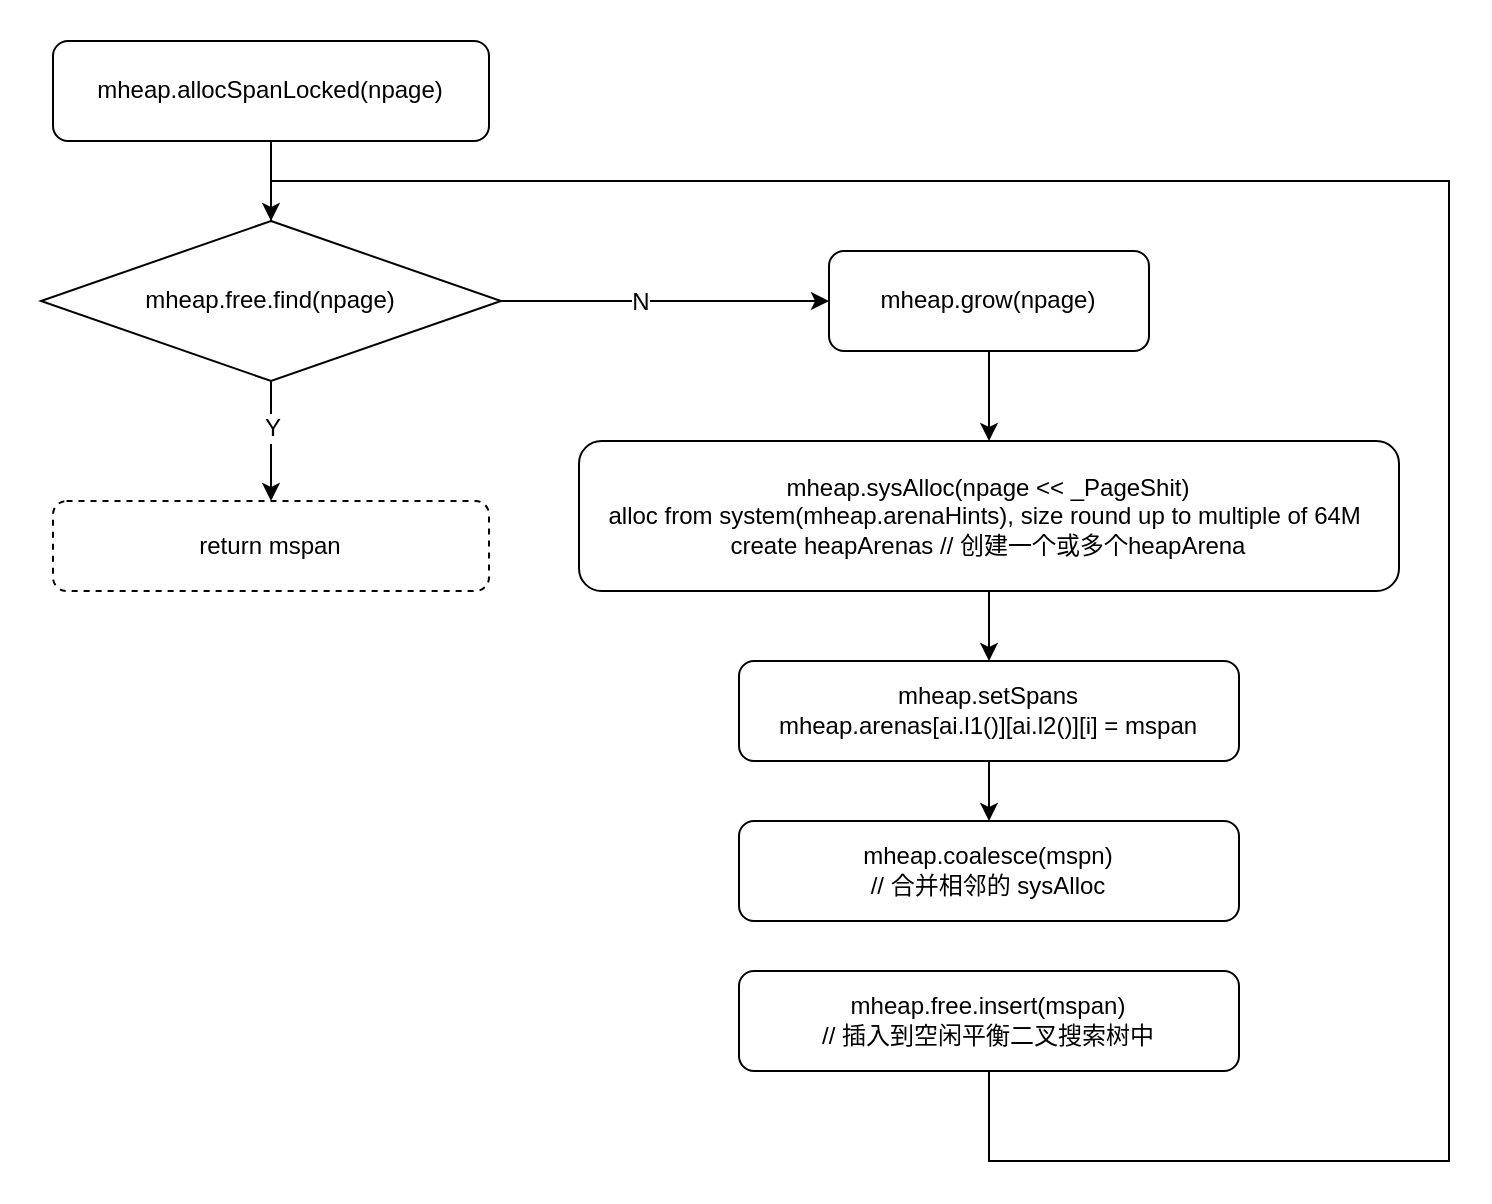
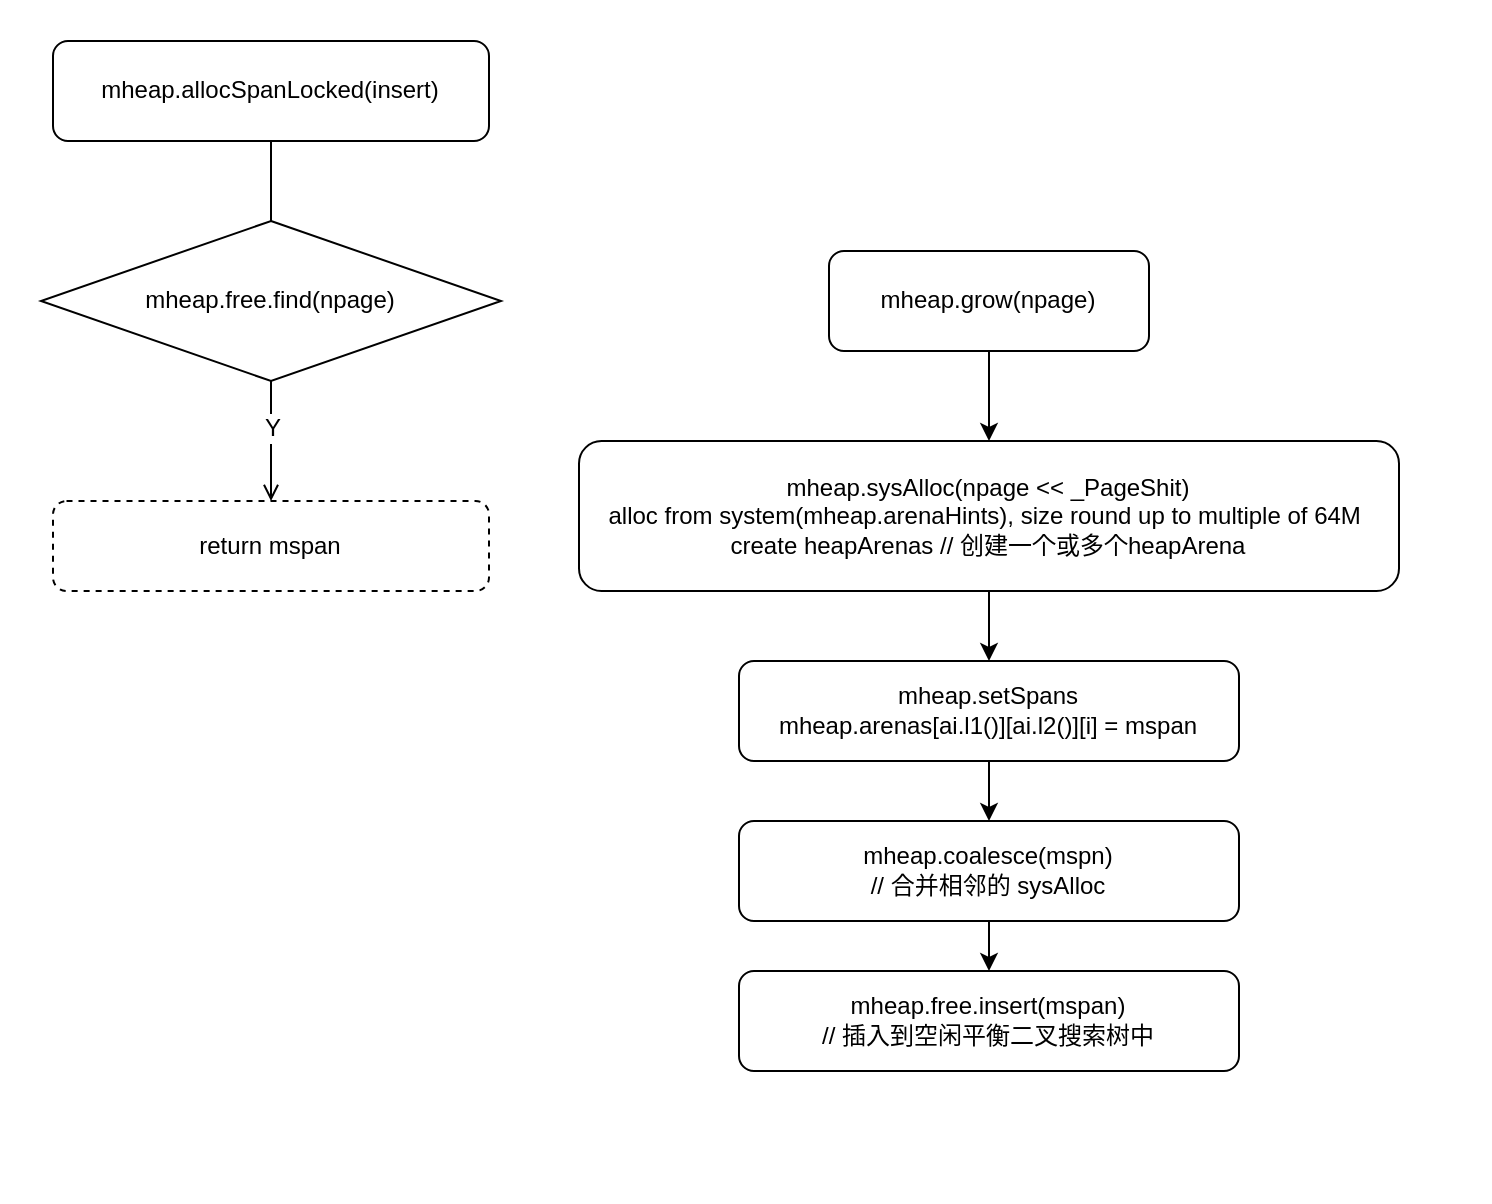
(271, 91) -> (271, 91)
(658, 301) -> none
(1449, 359) -> none
(271, 486) -> (271, 488)
none -> (989, 953)
